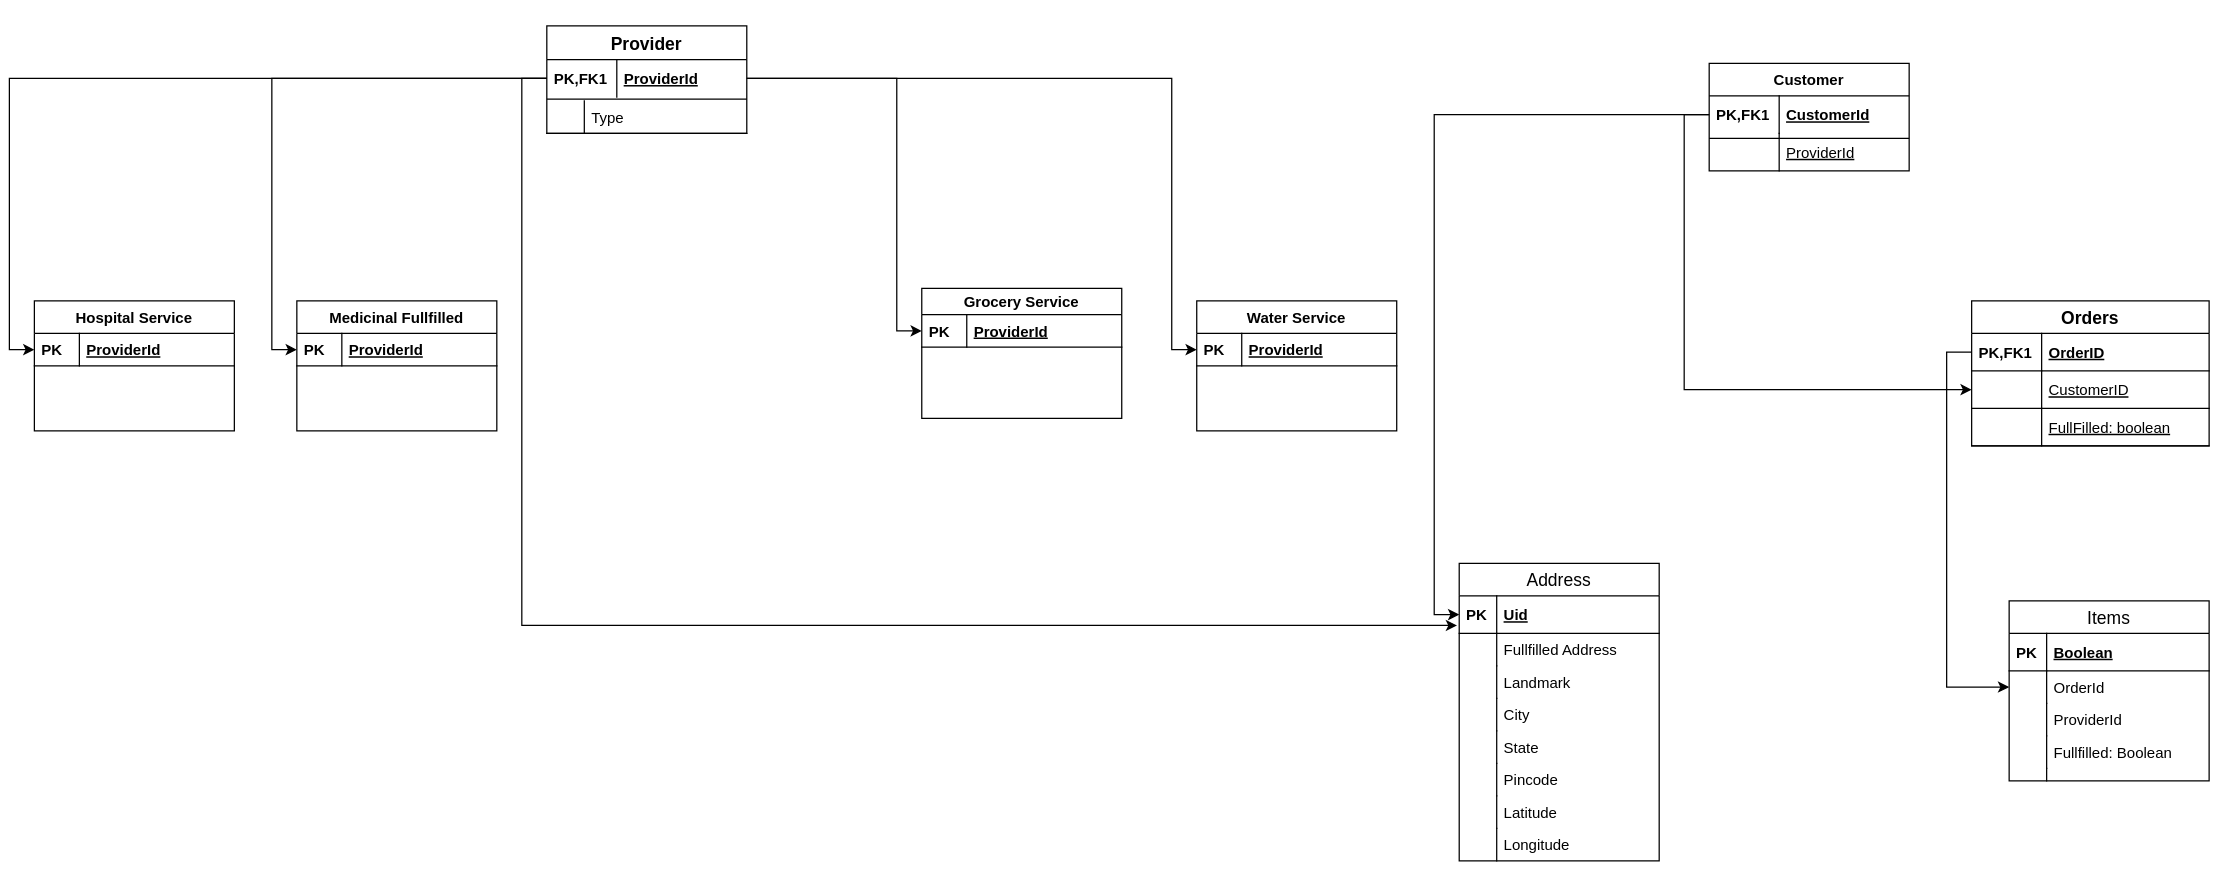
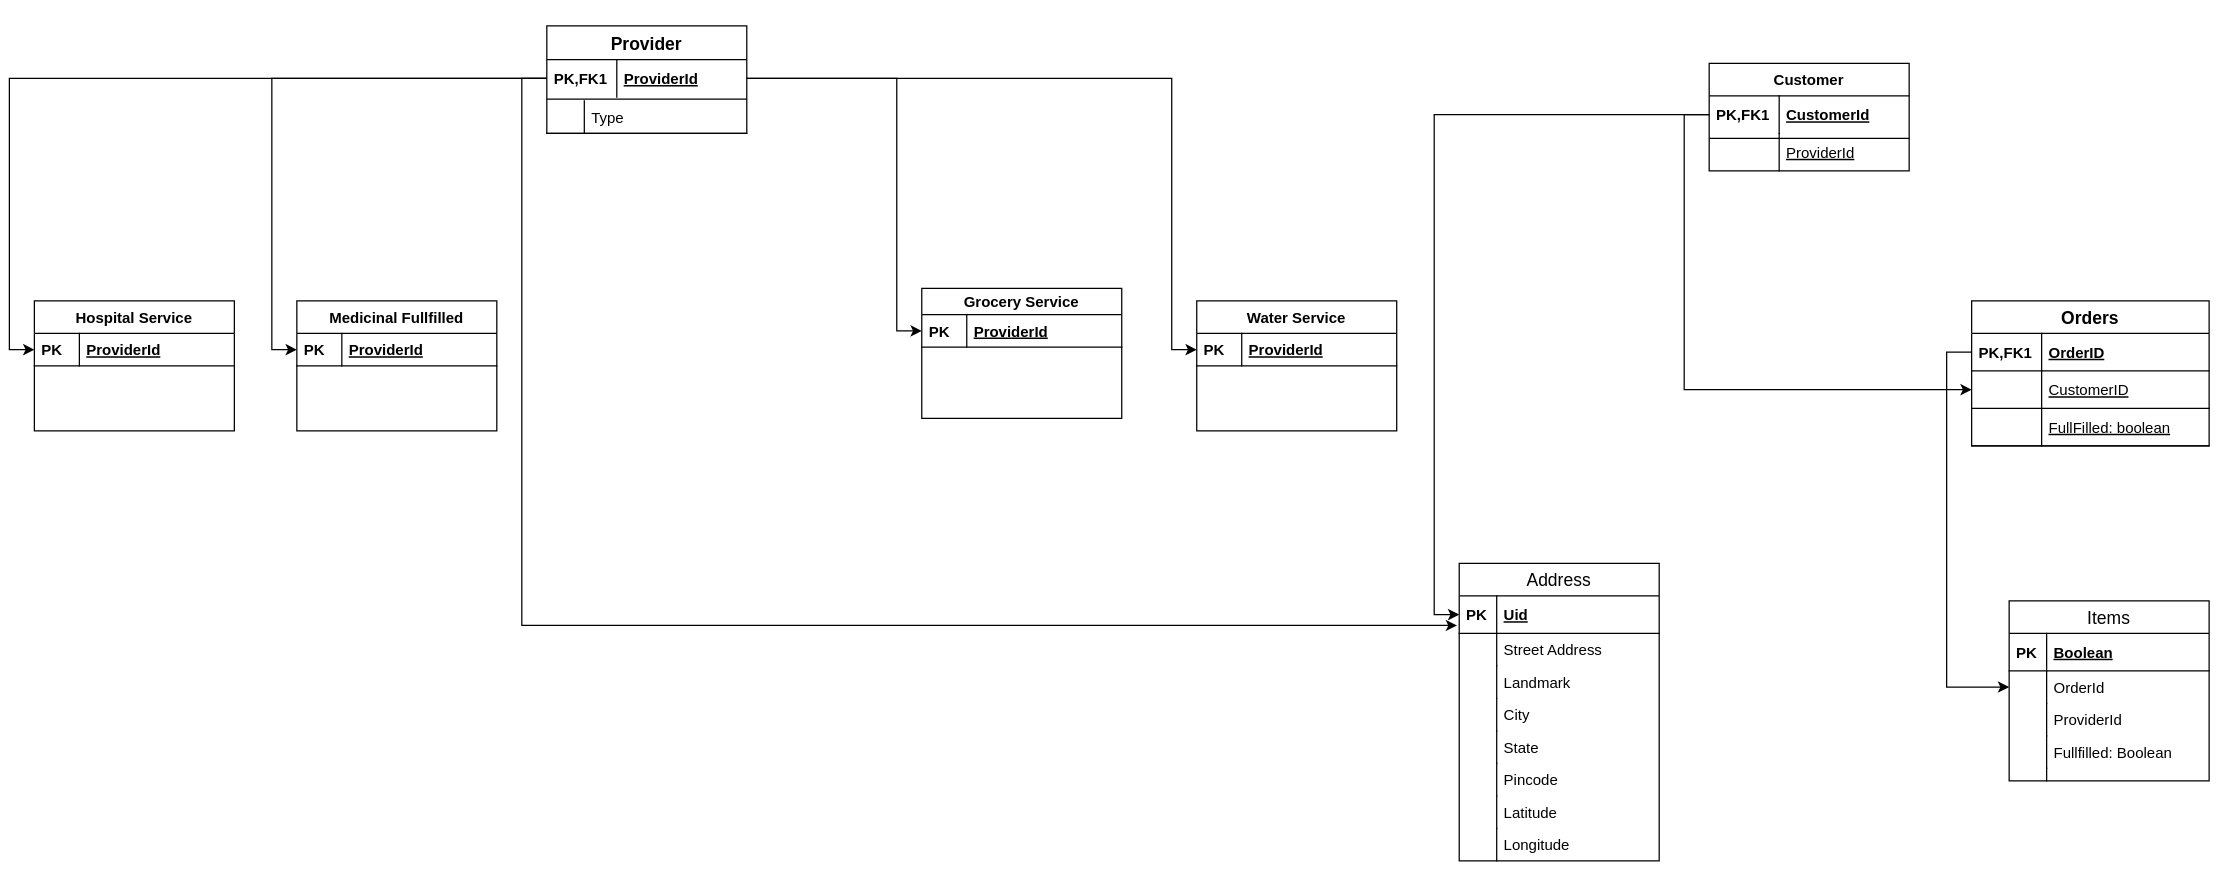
(1568, 650) -> (1561, 650)
